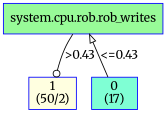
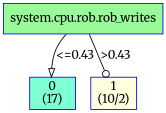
(100, 60) -> (56, 50)
(53, 93) -> (114, 93)
